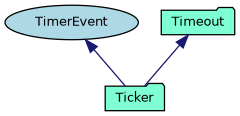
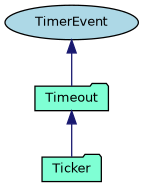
(110, 68) -> (72, 70)
